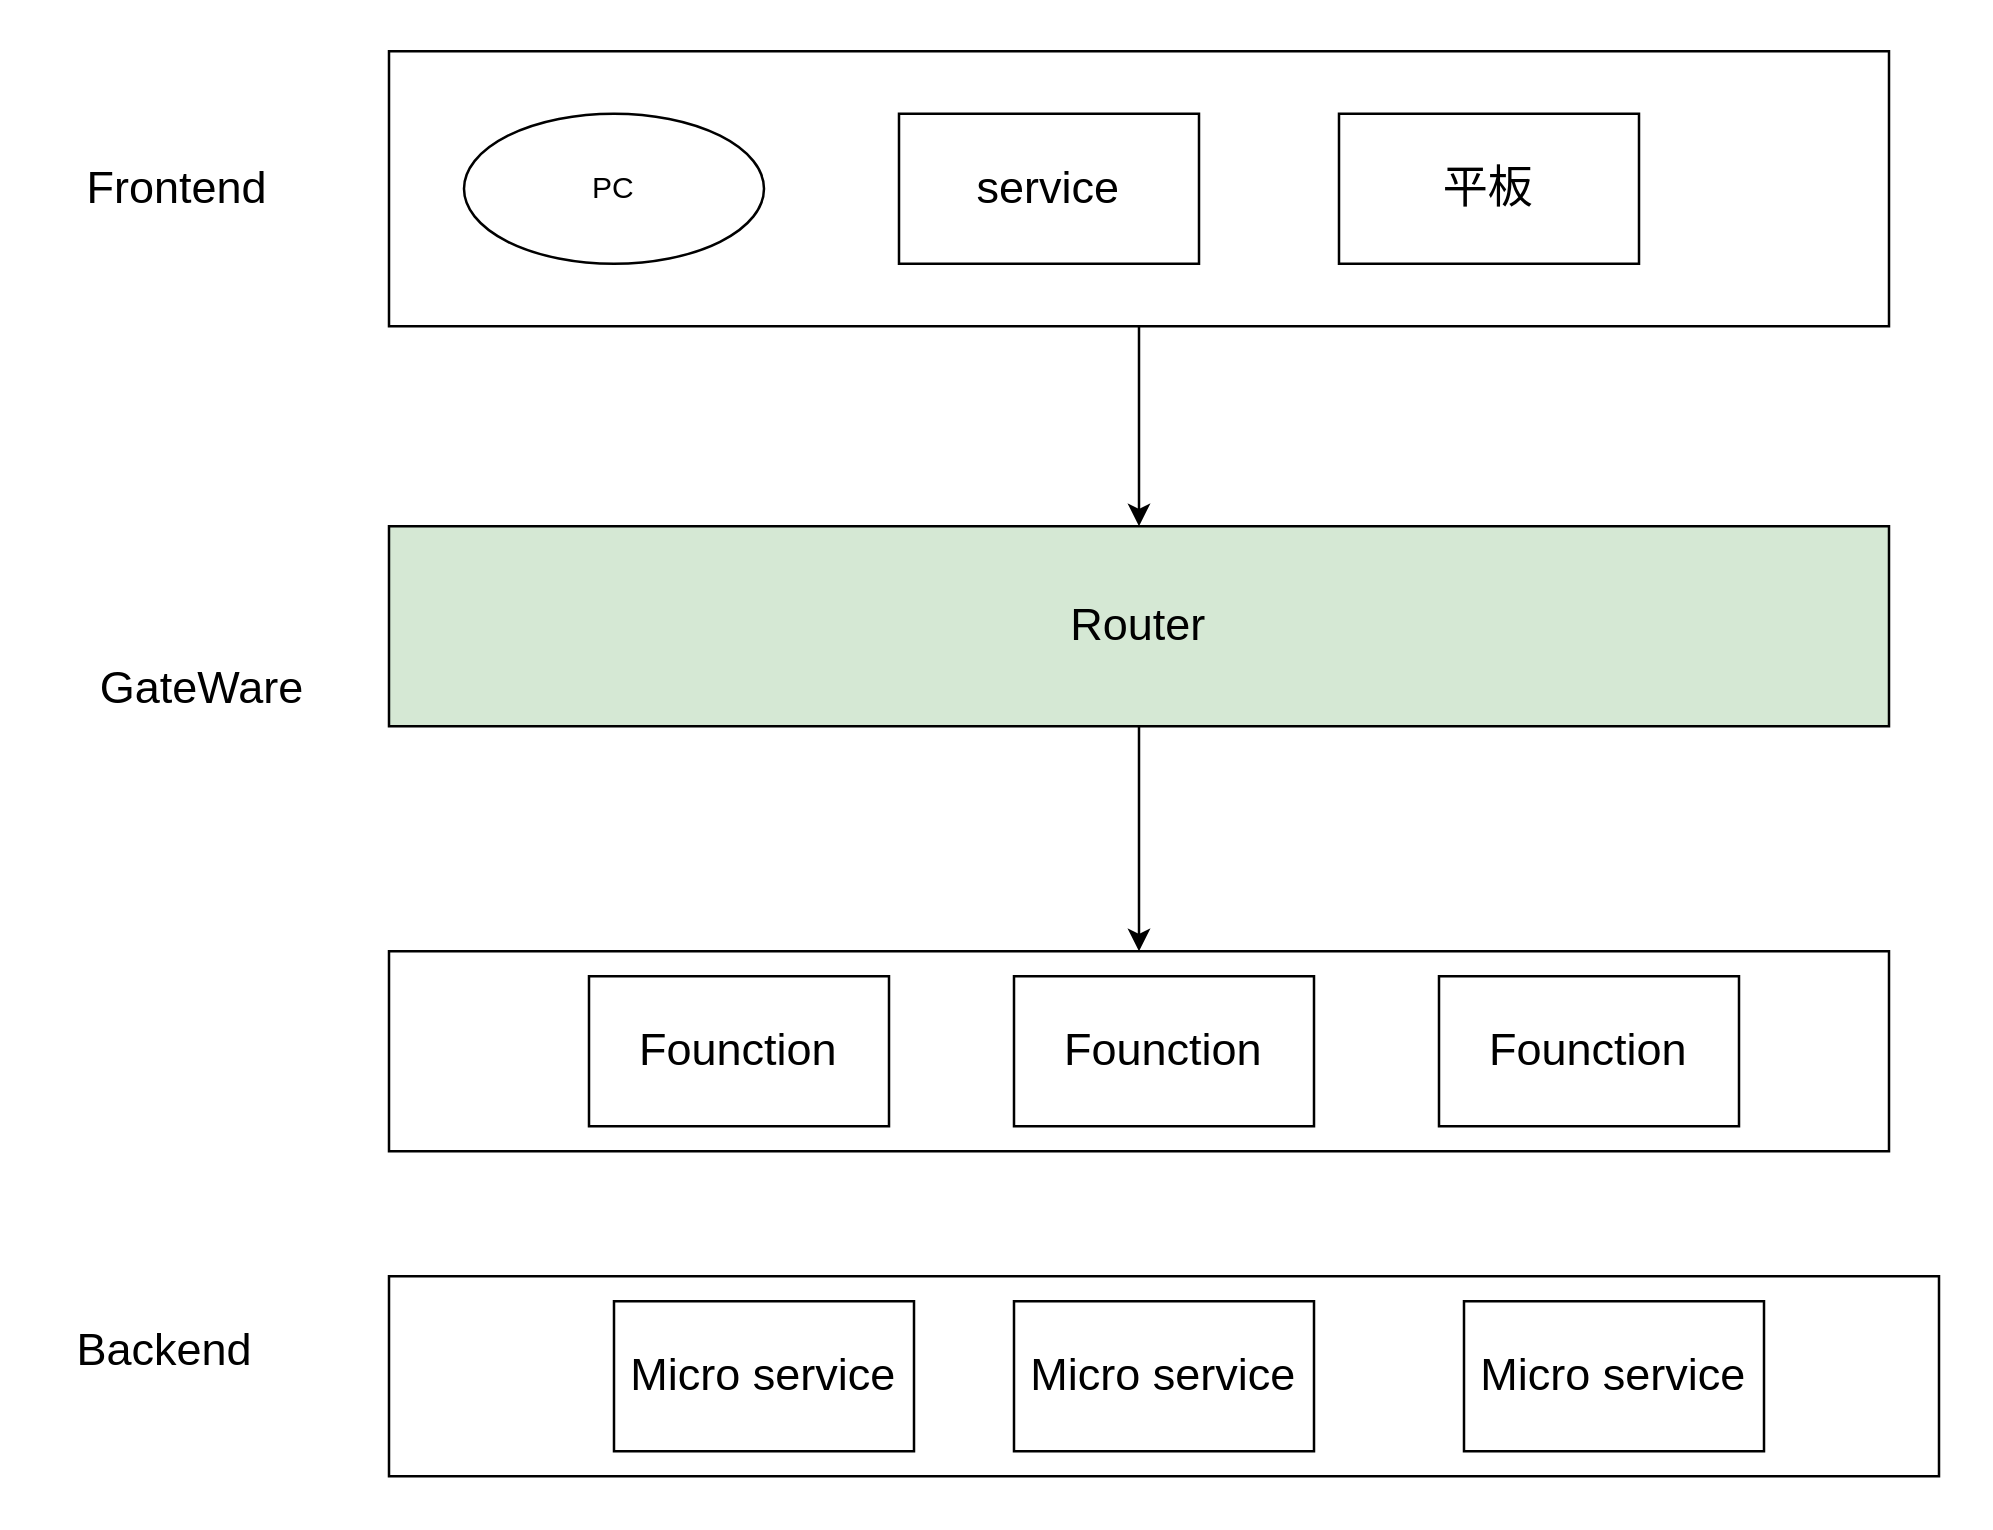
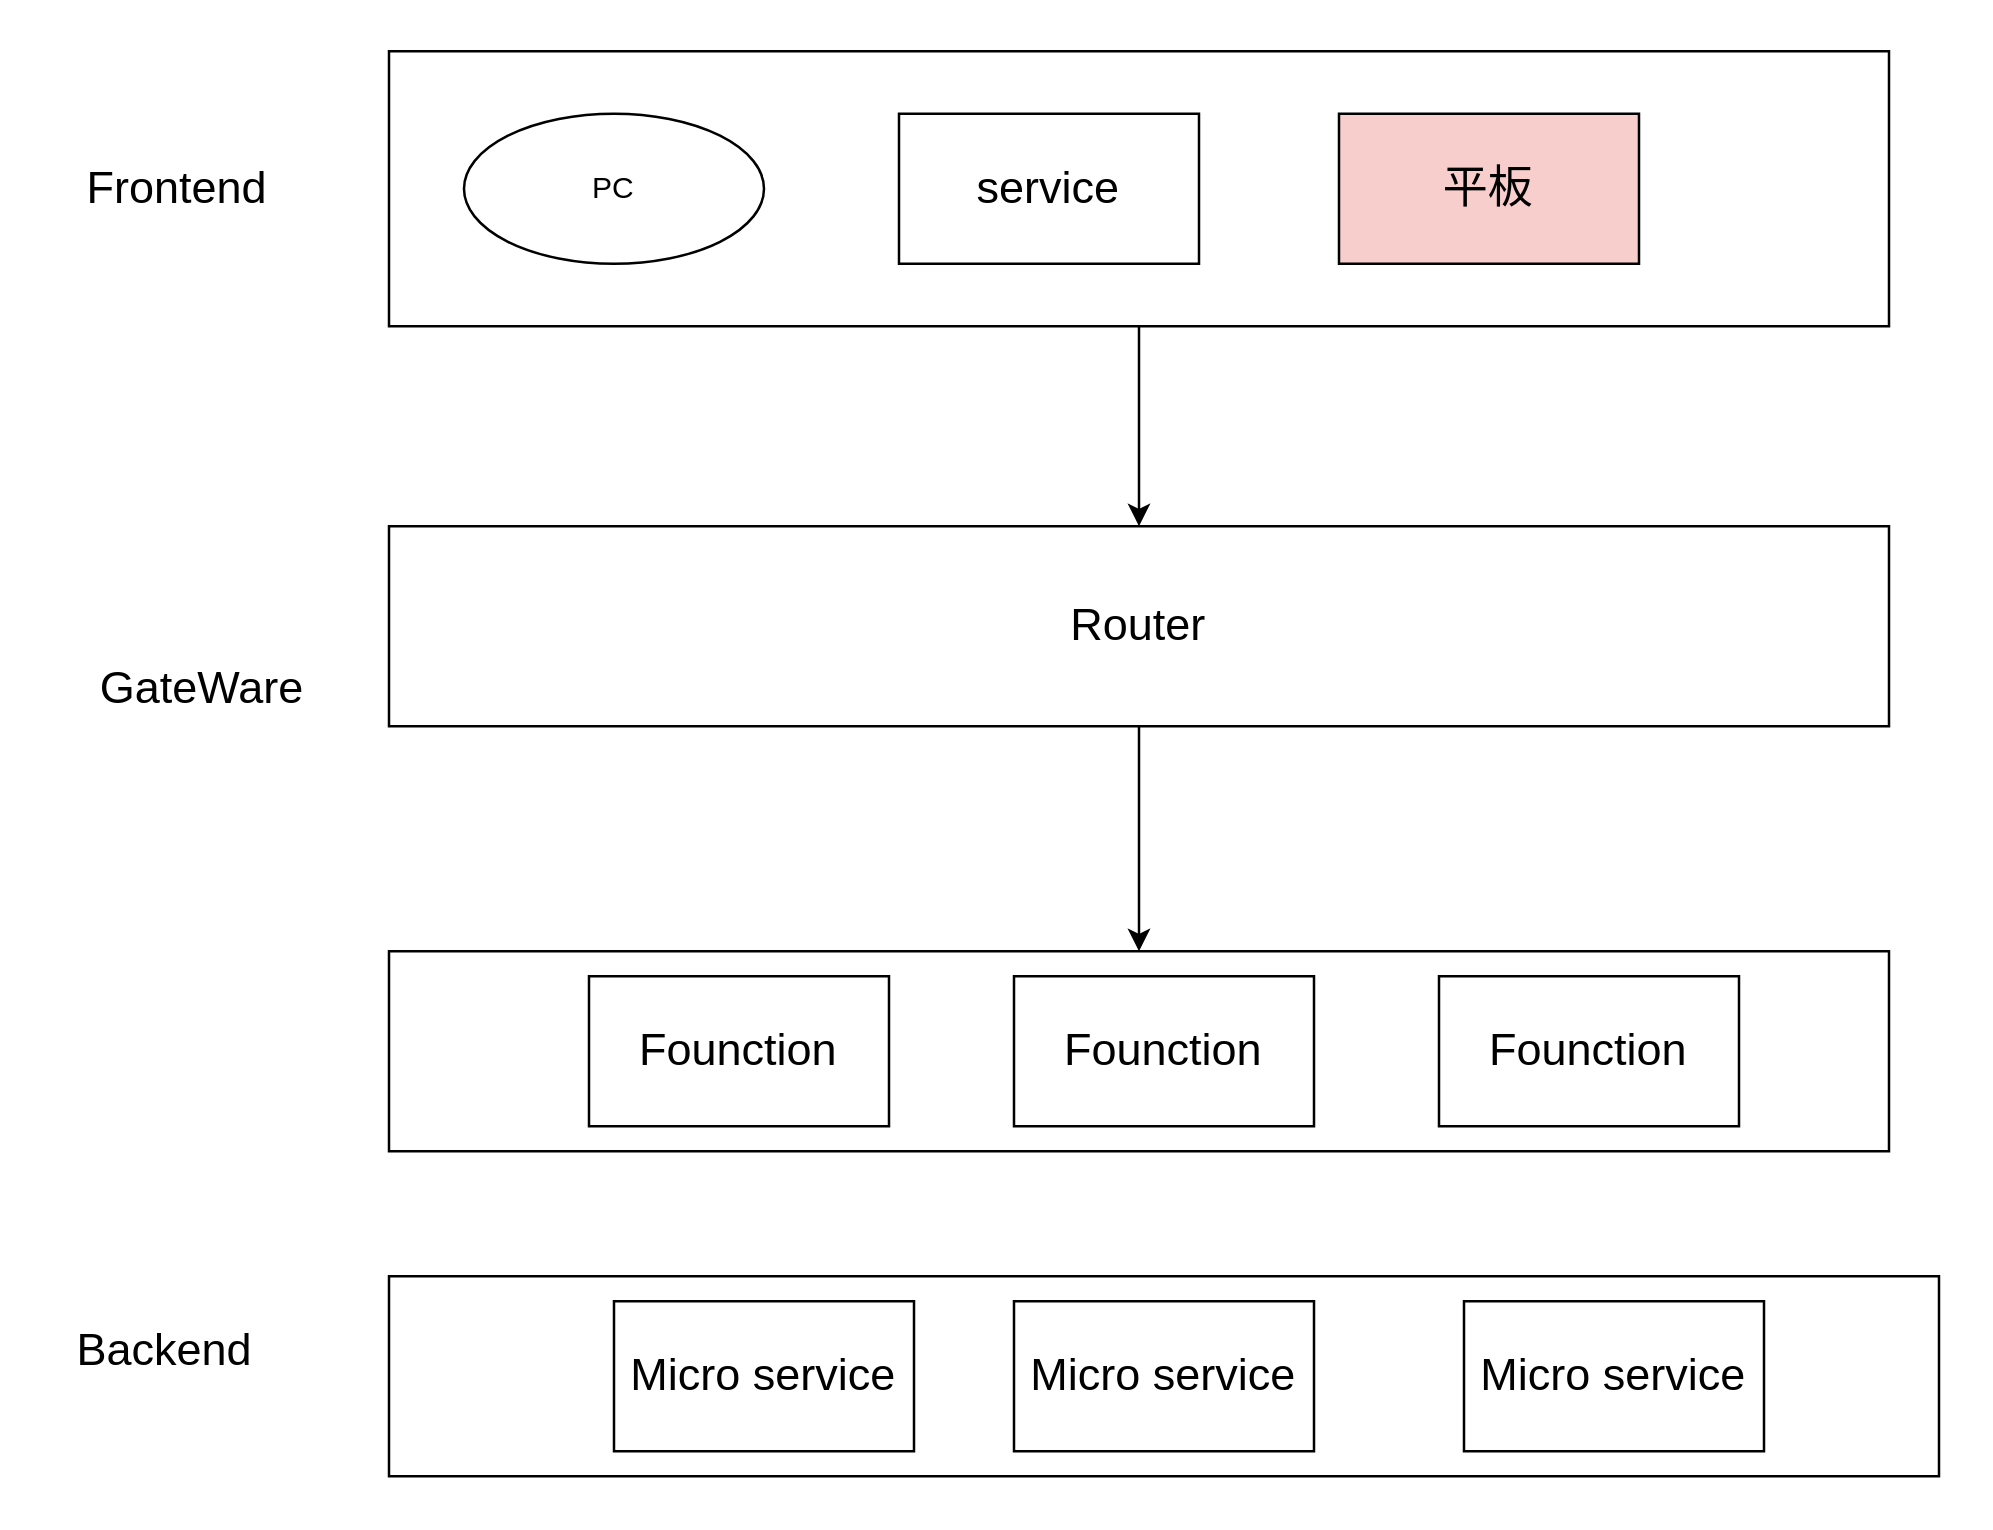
(1489, 189) -> (1489, 189)
(1139, 626) -> (1139, 626)
